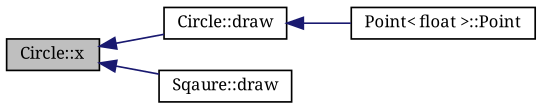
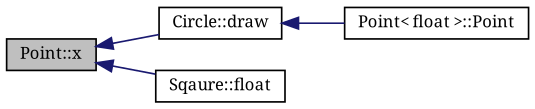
(53, 55) -> (51, 55)
(225, 86) -> (220, 86)
